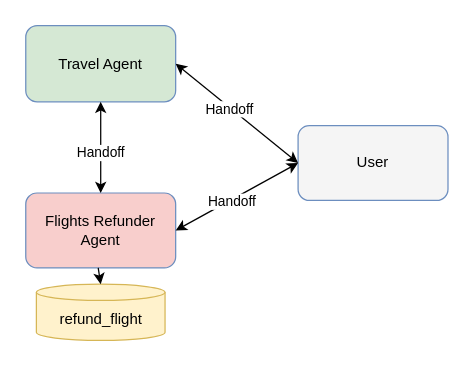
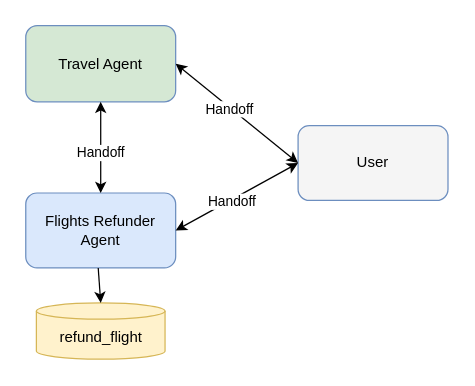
(101, 231) -> (101, 231)
(101, 313) -> (101, 331)
